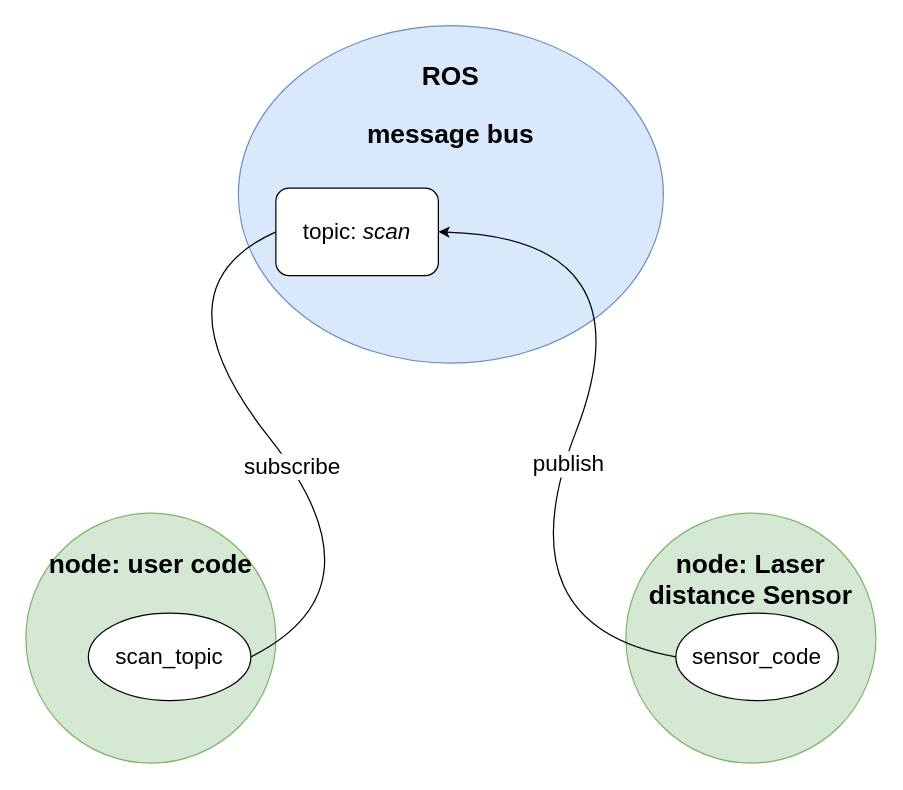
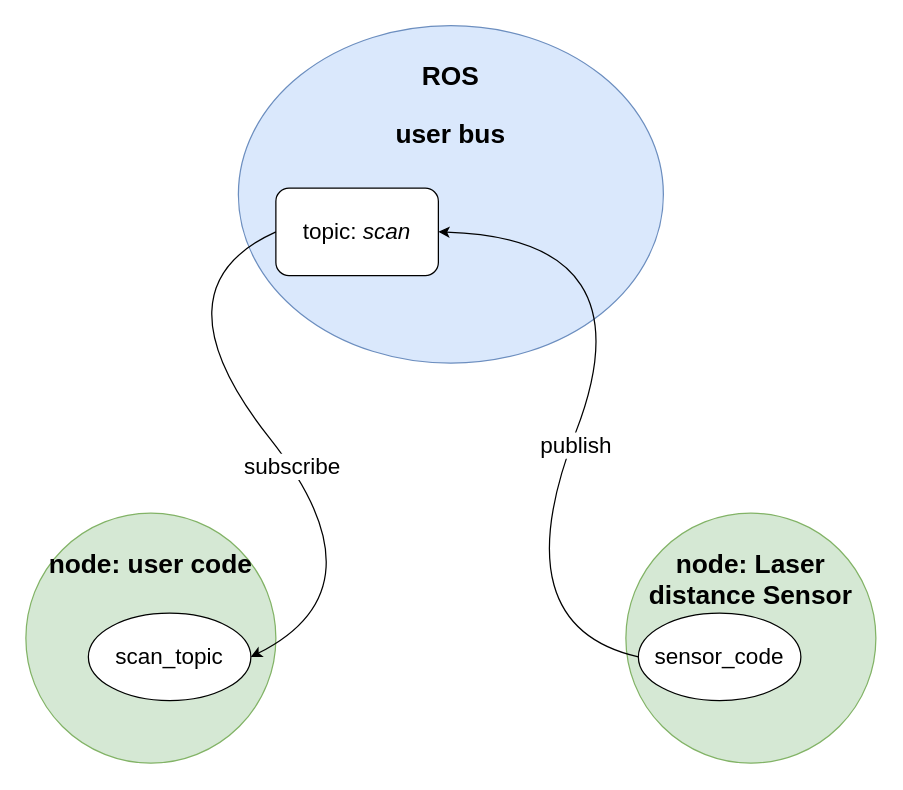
(451, 61) -> (451, 61)
(317, 594) -> (320, 591)
(757, 657) -> (719, 657)
